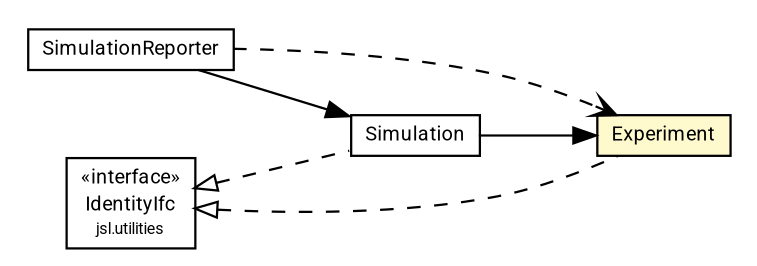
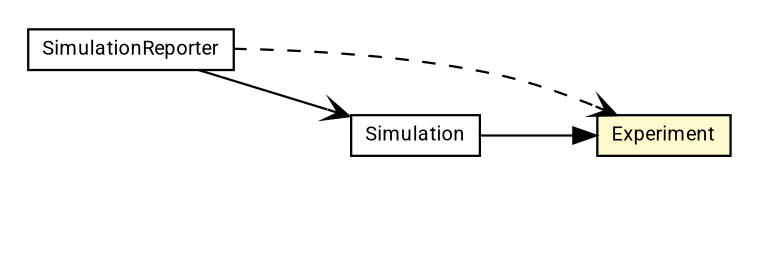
(263, 90) -> (263, 90)
(130, 203) -> none
